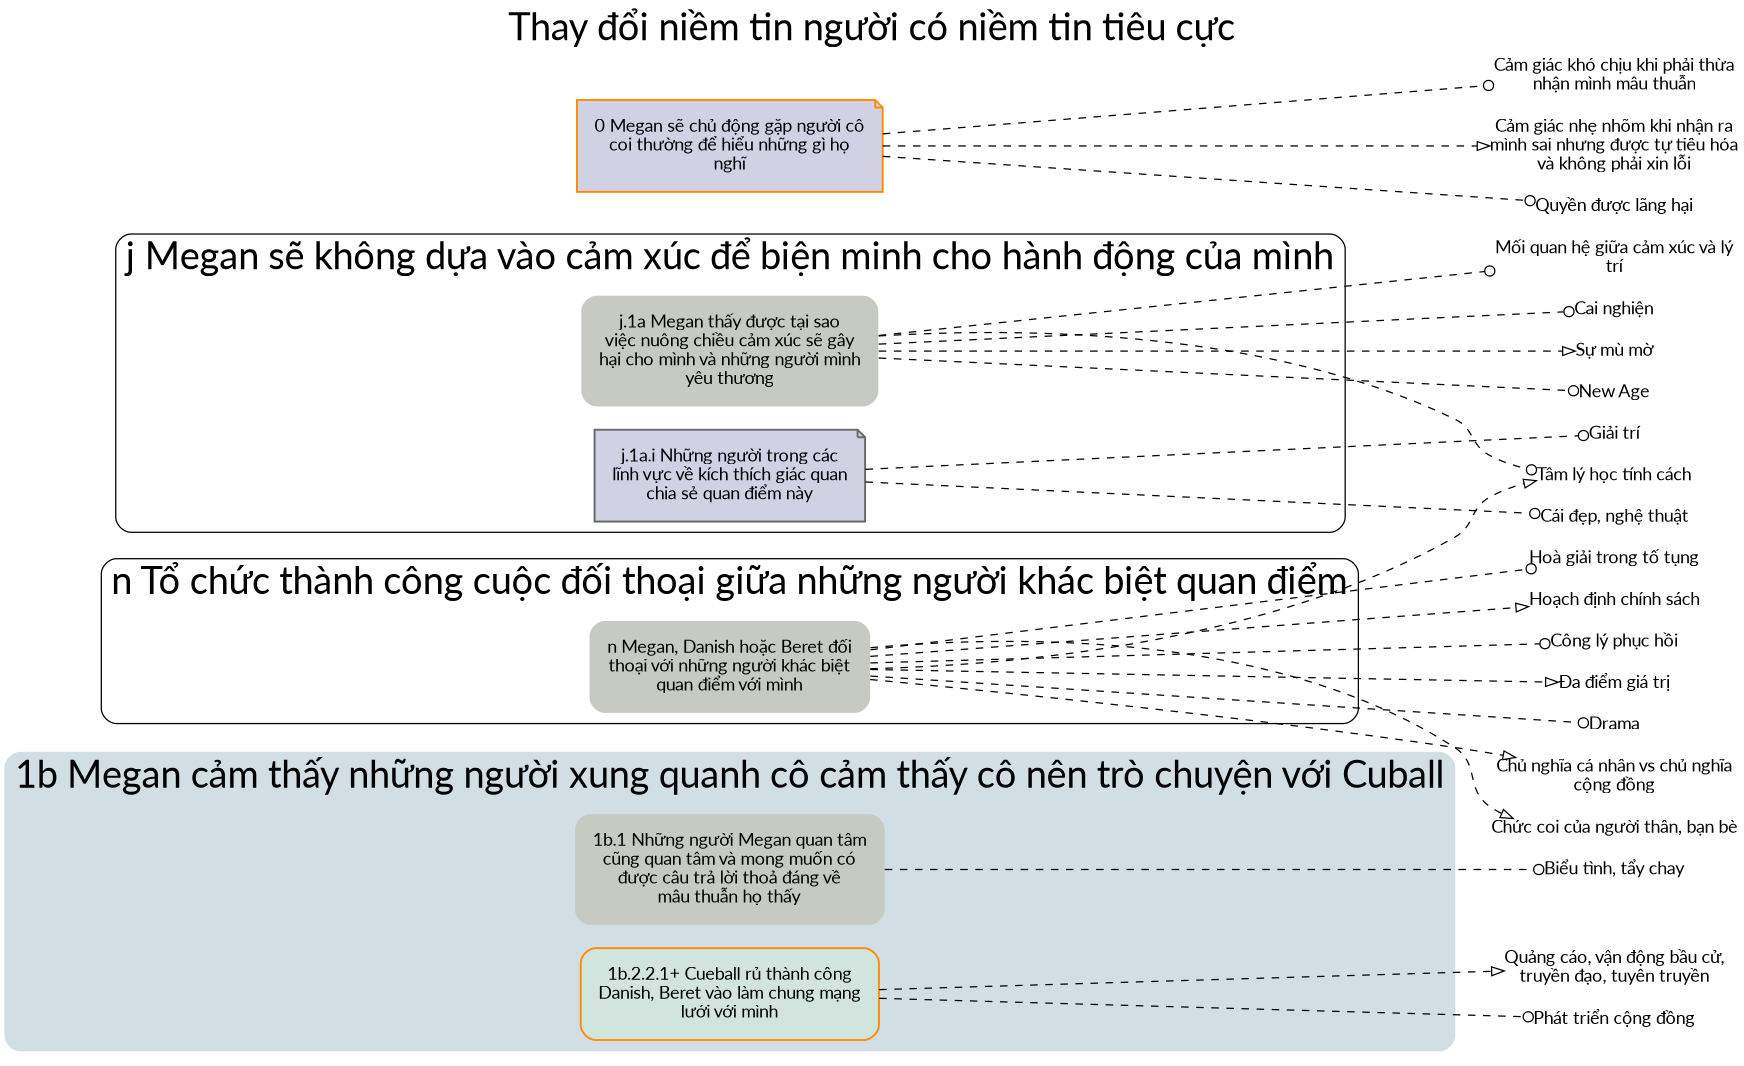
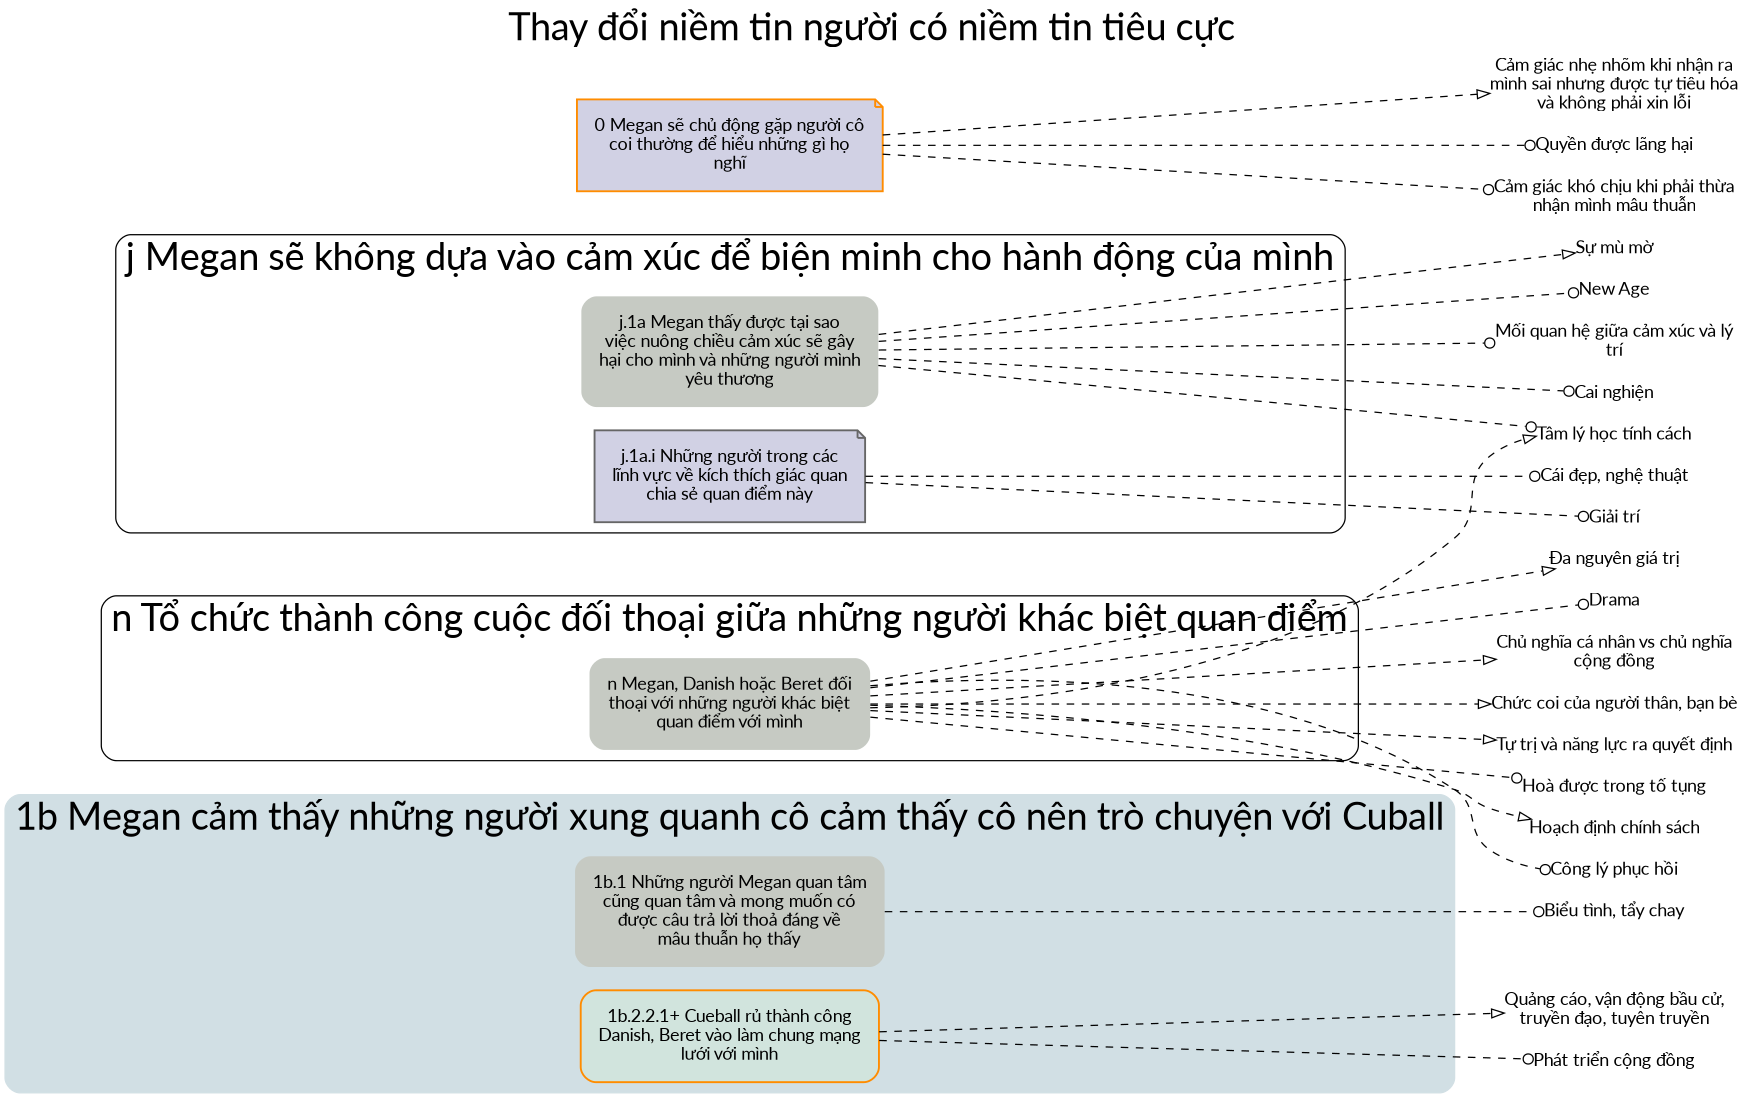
(1614, 559) -> (1614, 787)
(1614, 683) -> (1614, 559)
none -> (1614, 746)
